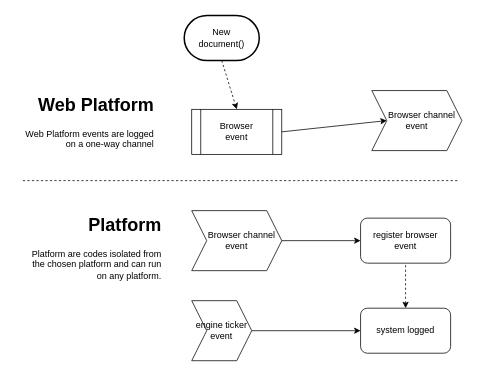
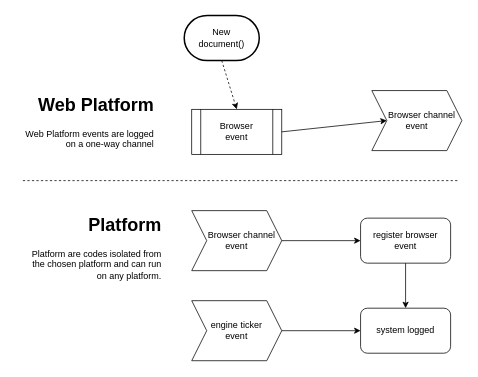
(405, 283) -> (405, 283)
(222, 330) -> (237, 330)
